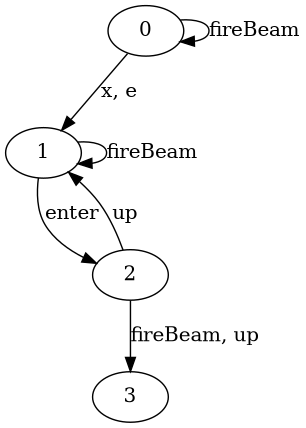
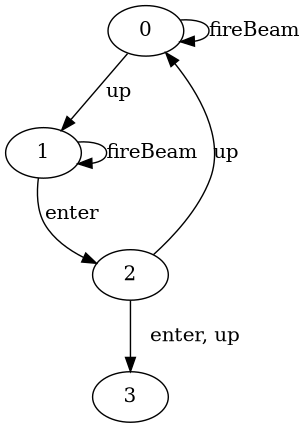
(119, 92) -> (119, 92)
(106, 213) -> (214, 164)
(195, 336) -> (195, 336)
